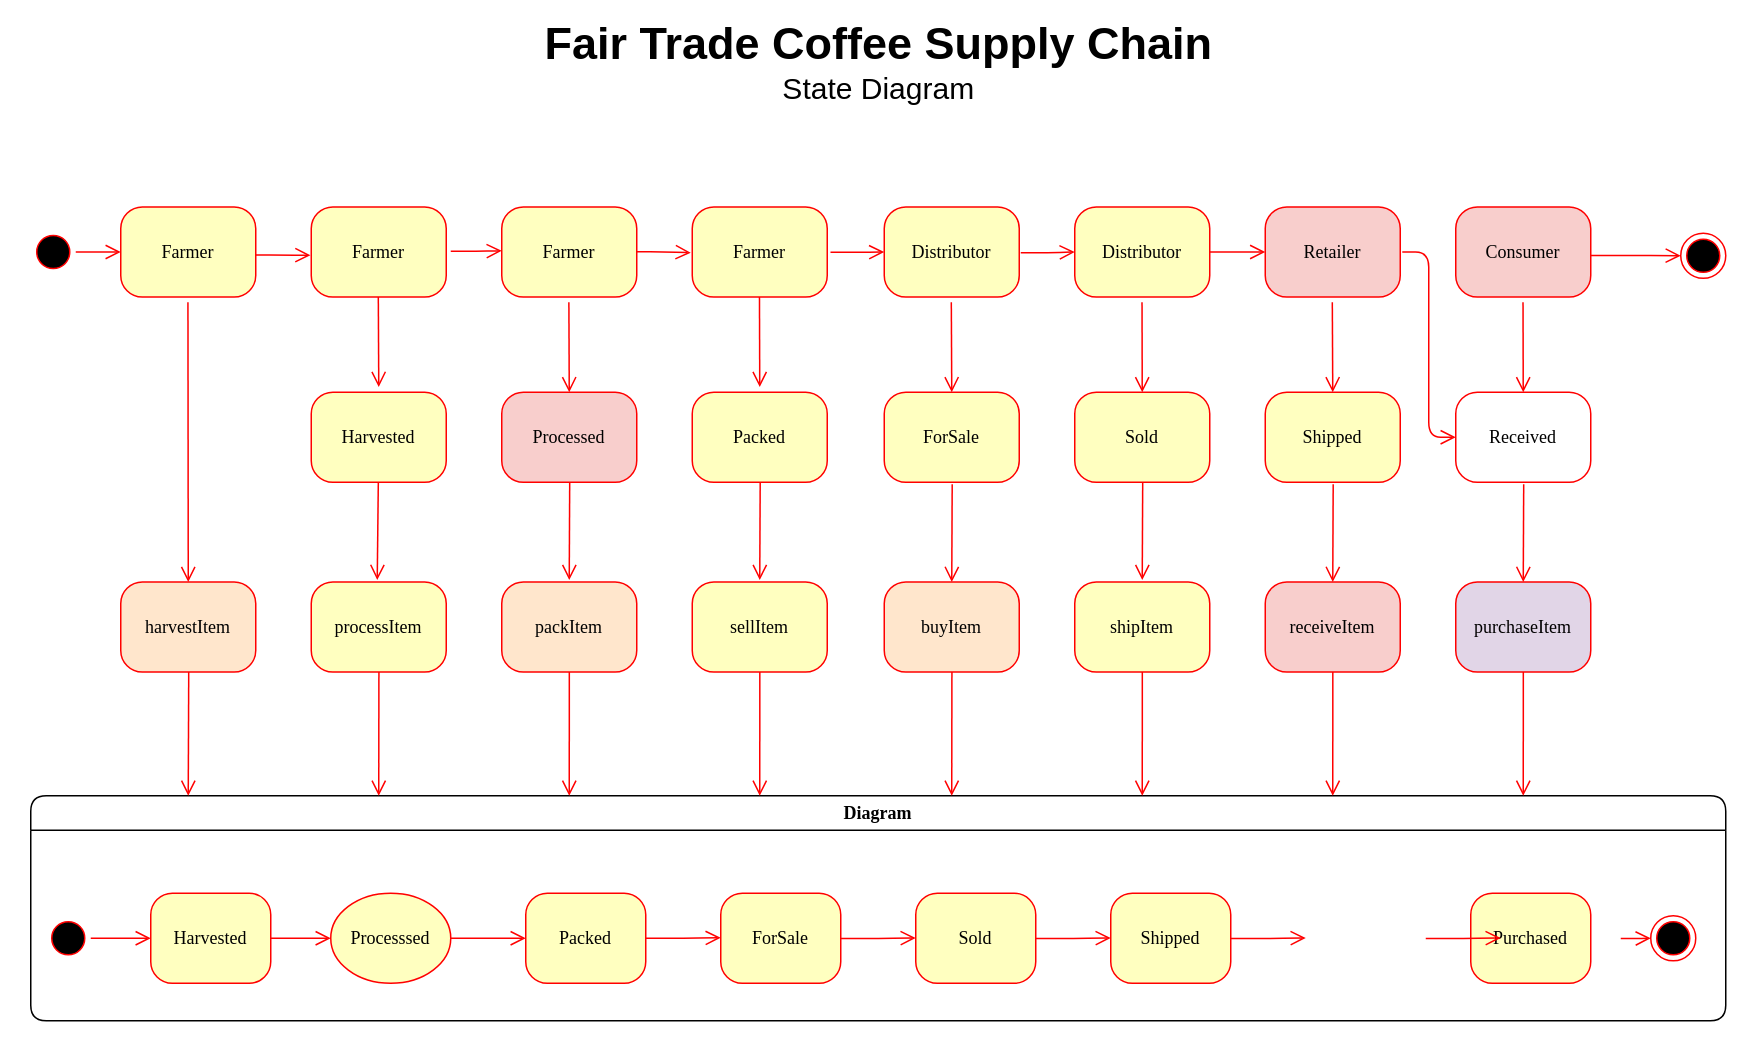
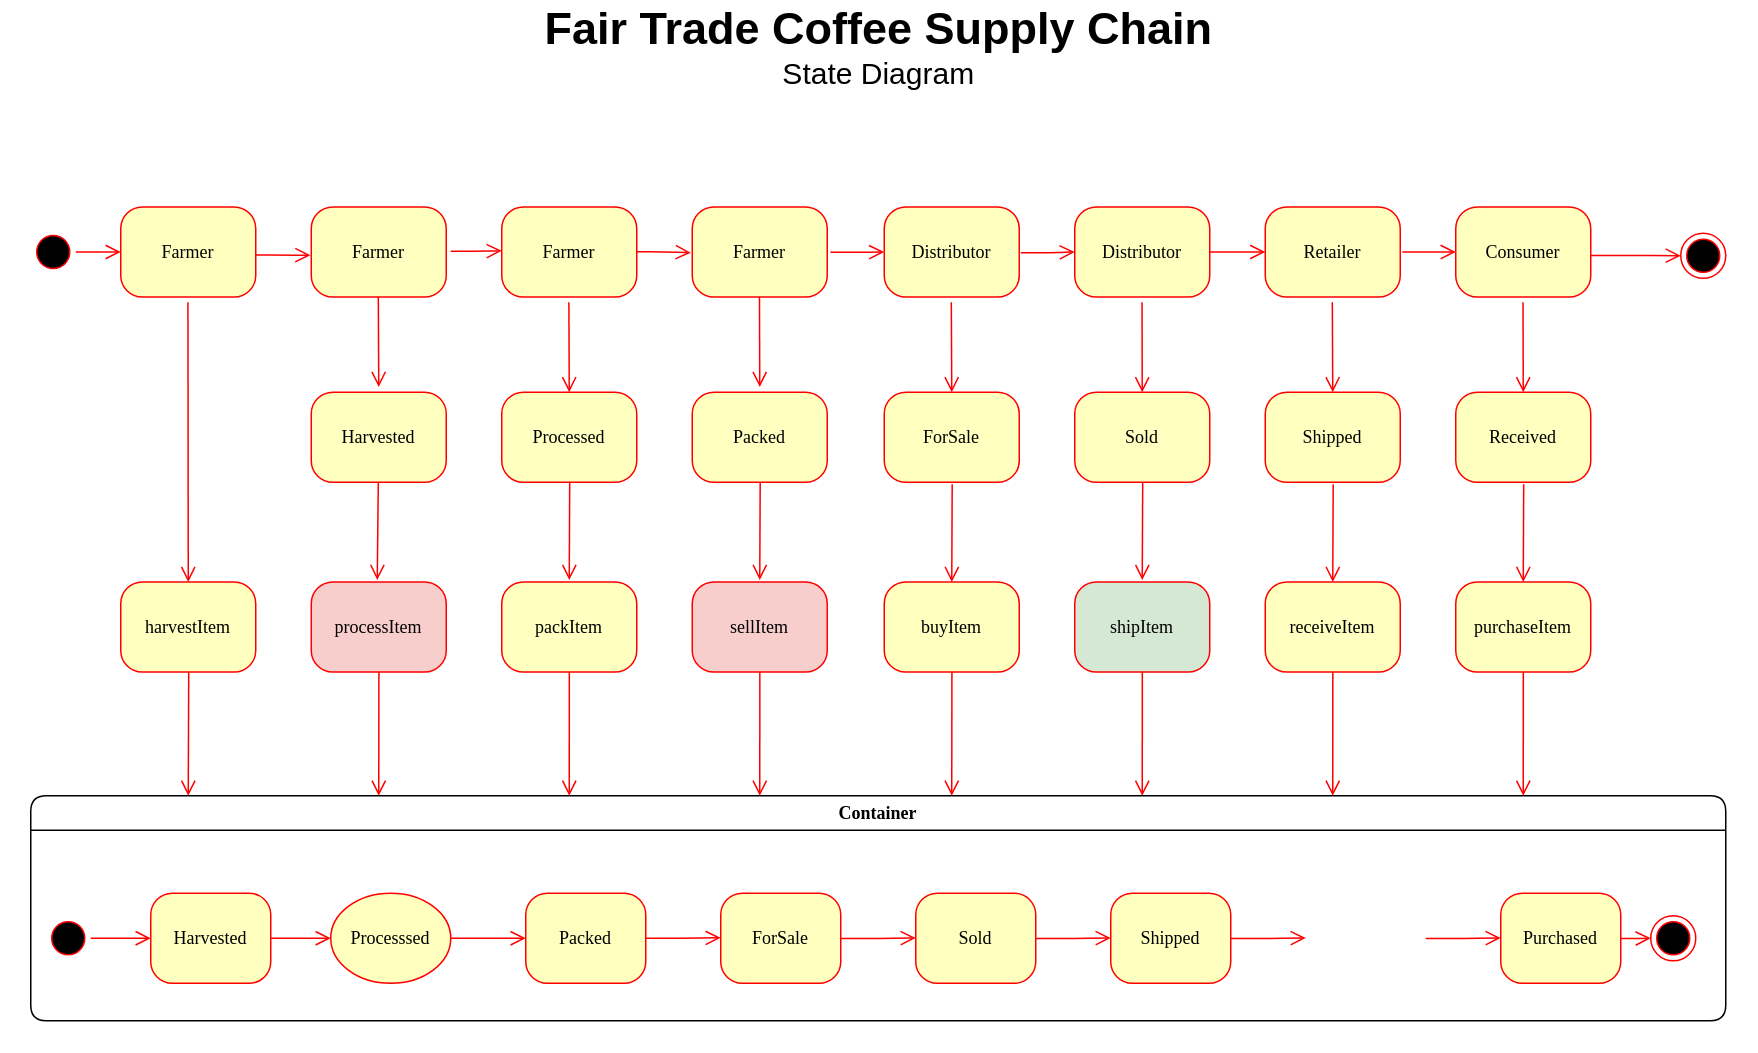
(878, 61) -> (878, 46)
(1333, 252) -> (1333, 252)
(1523, 252) -> (1523, 252)
(1429, 349) -> (1436, 252)
(569, 437) -> (569, 437)
(1523, 437) -> (1523, 437)
(188, 627) -> (188, 627)
(379, 627) -> (379, 627)
(569, 627) -> (569, 627)
(760, 627) -> (760, 627)
(952, 627) -> (952, 627)
(1142, 627) -> (1142, 627)
(1333, 627) -> (1333, 627)
(1523, 627) -> (1523, 627)
(878, 814) -> (878, 814)
(1531, 938) -> (1561, 938)
